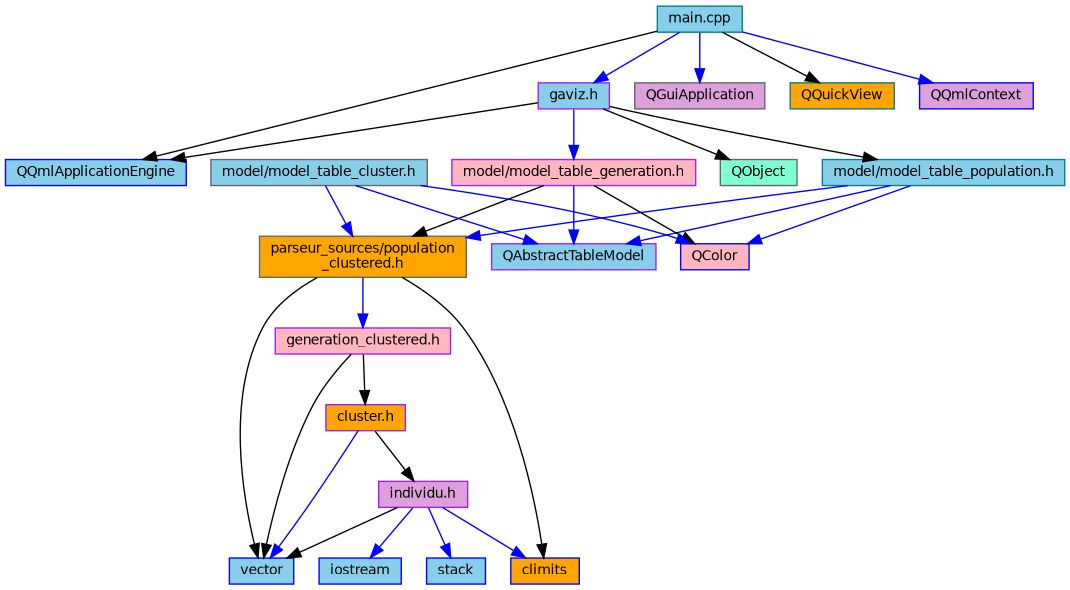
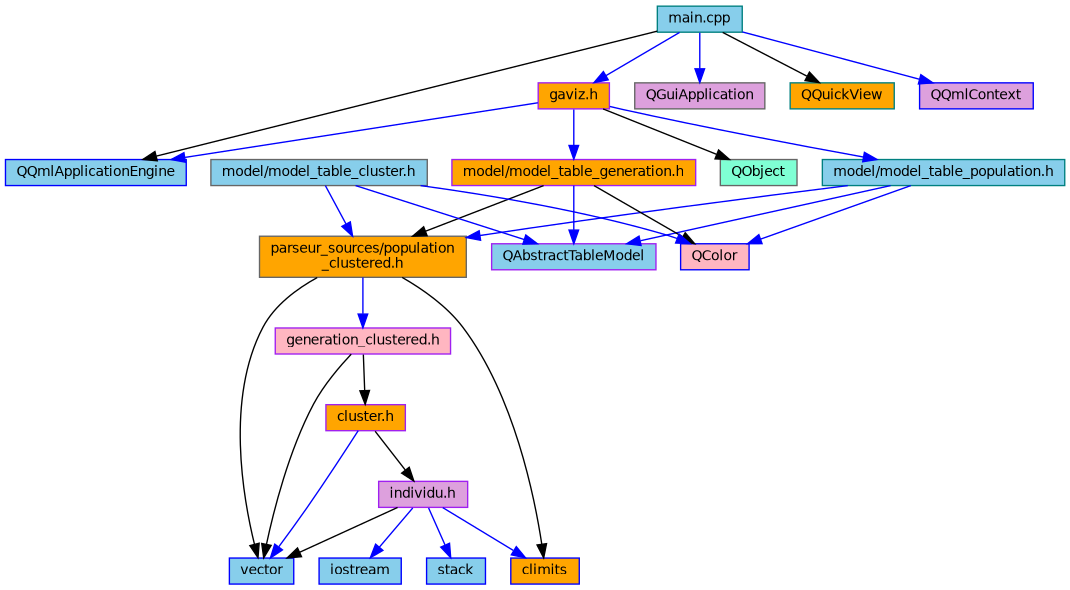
(574, 96) -> (574, 96)
(361, 130) -> (361, 130)
(736, 133) -> (736, 133)
(574, 173) -> (574, 173)
